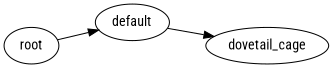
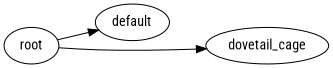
(186, 32) -> (128, 50)
